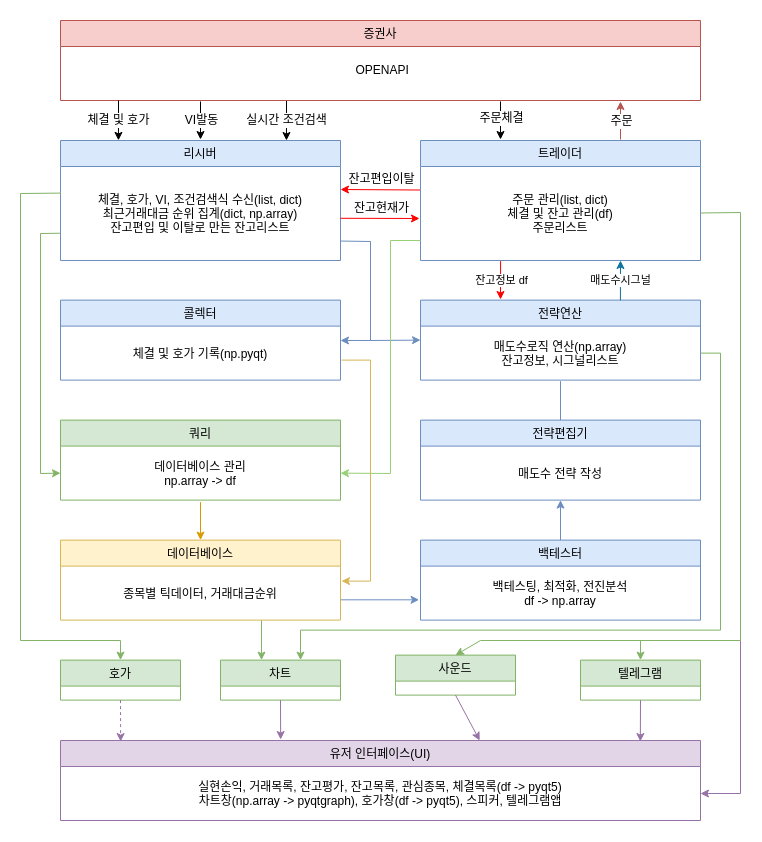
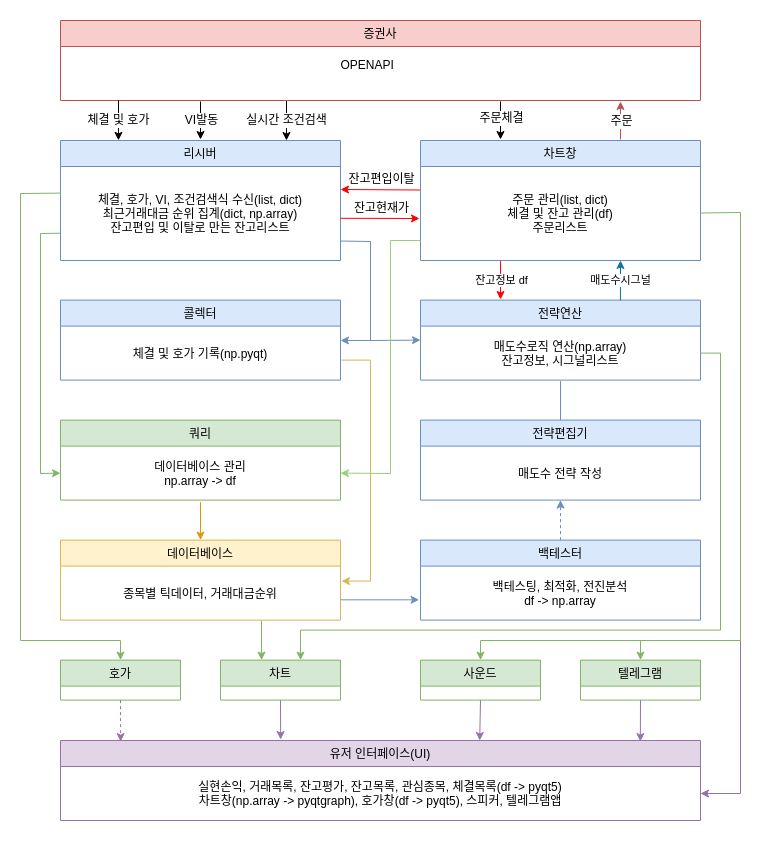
(391, 71) -> (376, 66)
(560, 154) -> (560, 154)
(561, 523) -> (561, 523)
(456, 675) -> (481, 680)
